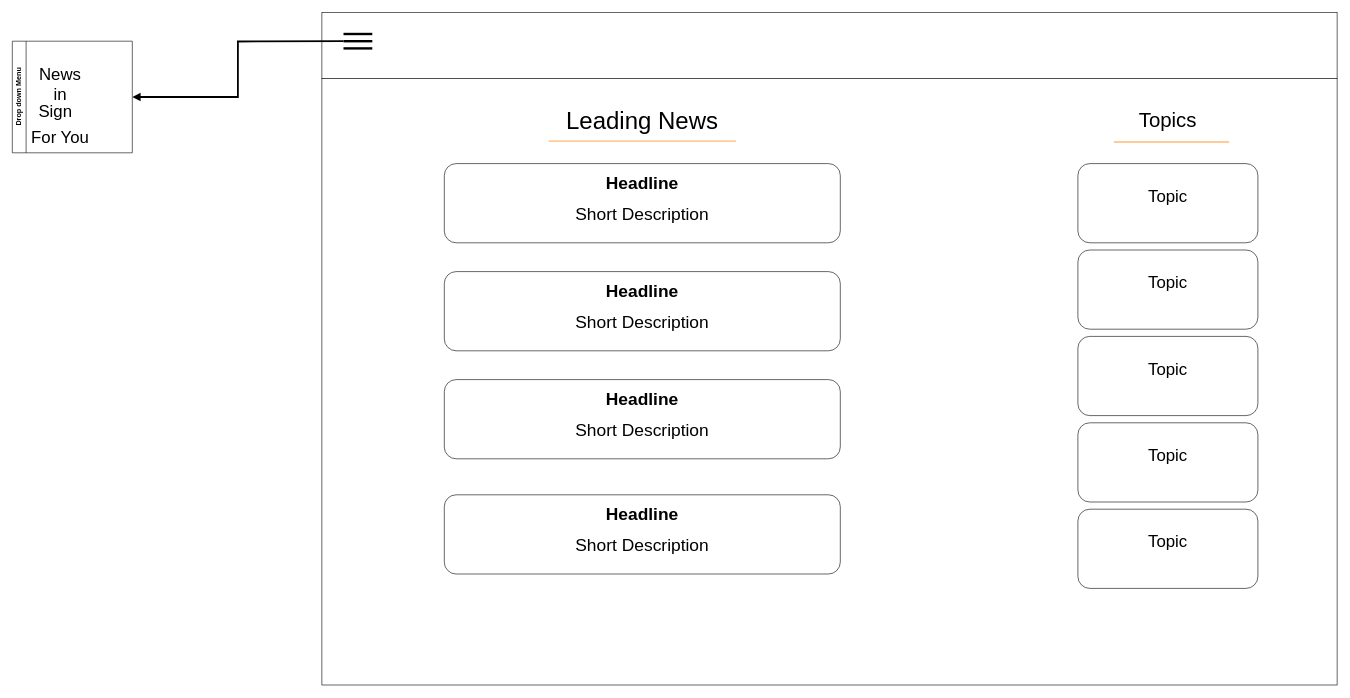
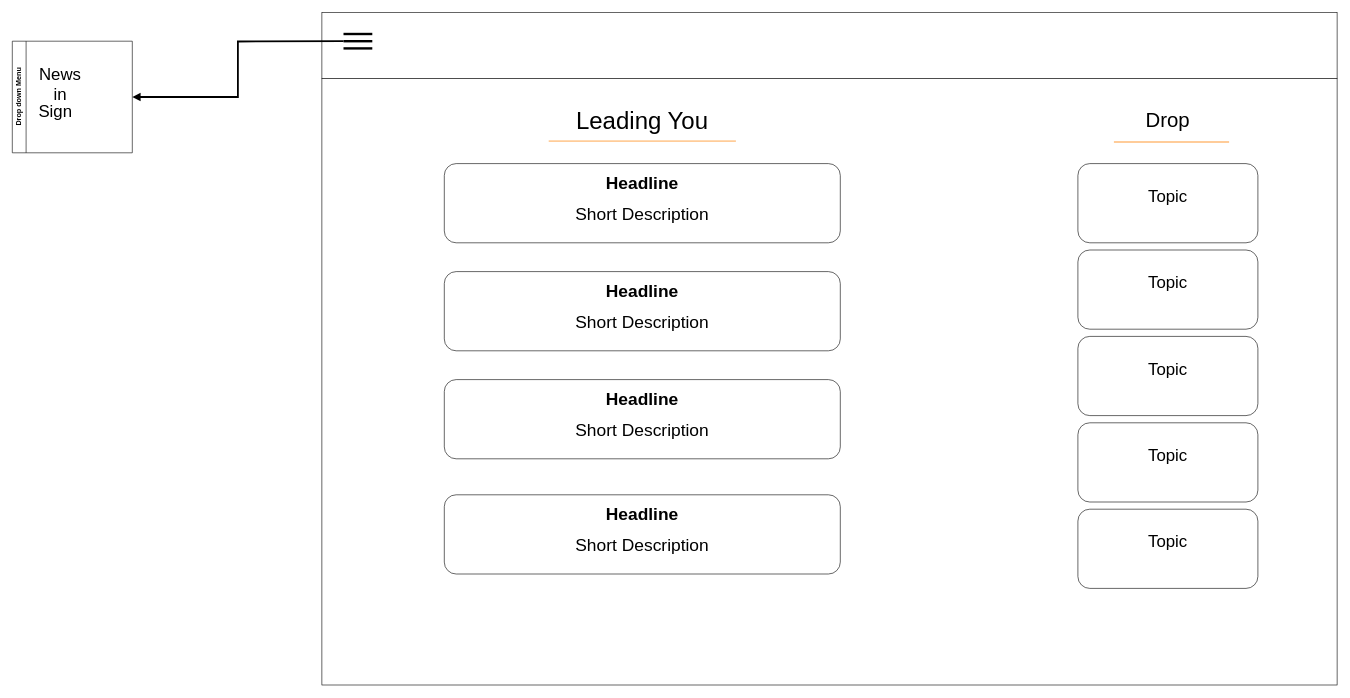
(642, 120) -> (642, 120)
(1168, 120) -> (1168, 120)
(60, 137) -> none
